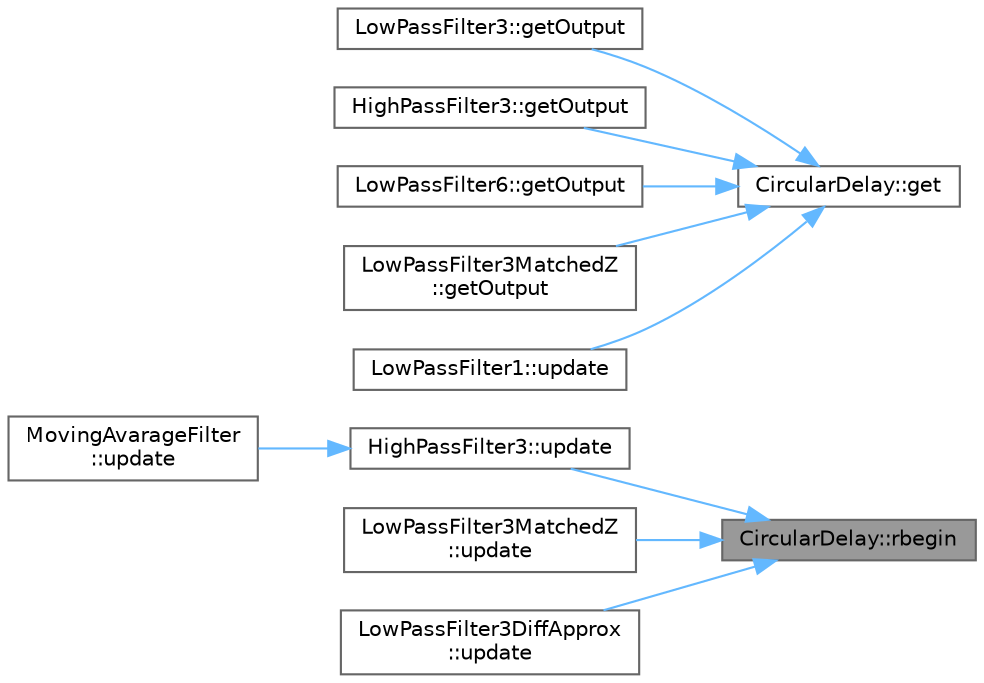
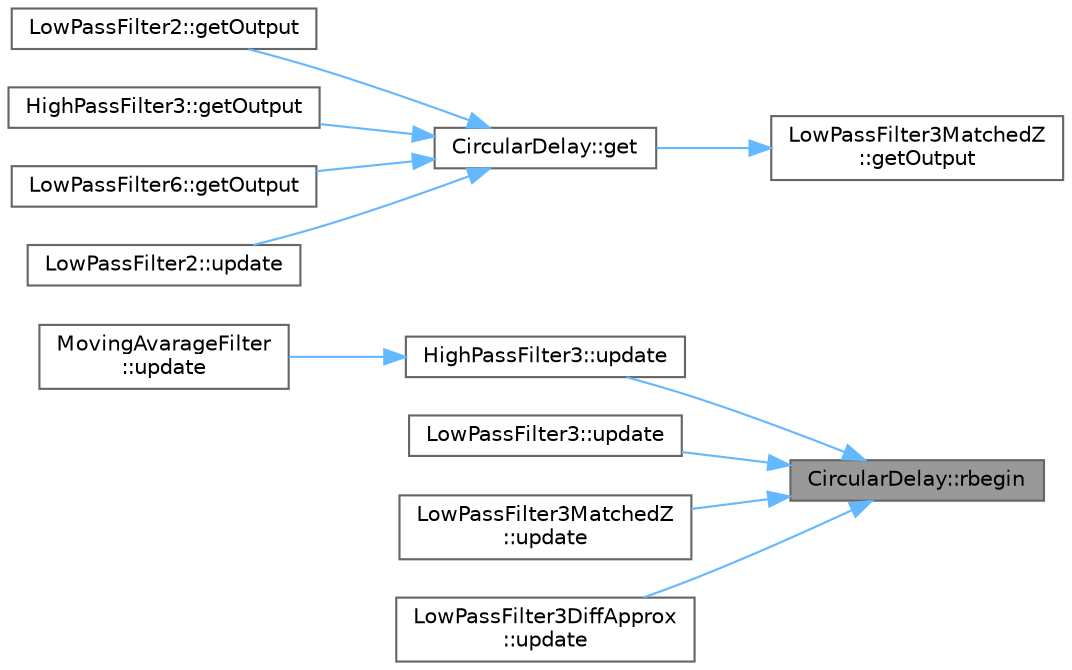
(490, 29) -> (164, 29)
(682, 229) -> (703, 148)
(490, 370) -> (164, 265)
none -> (545, 436)
